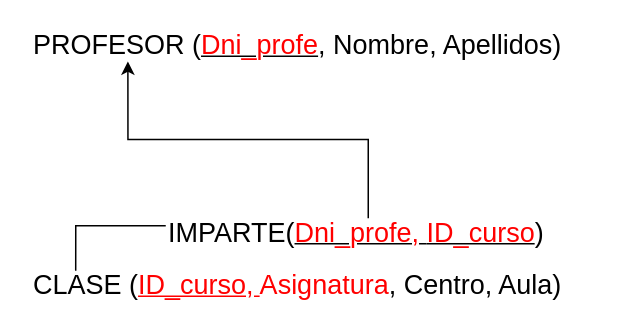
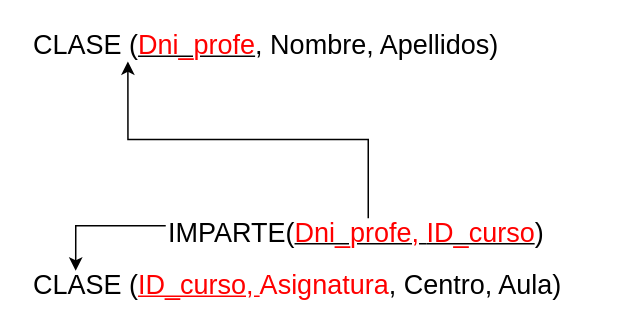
(209, 46) -> (194, 46)
(76, 263) -> (76, 259)
